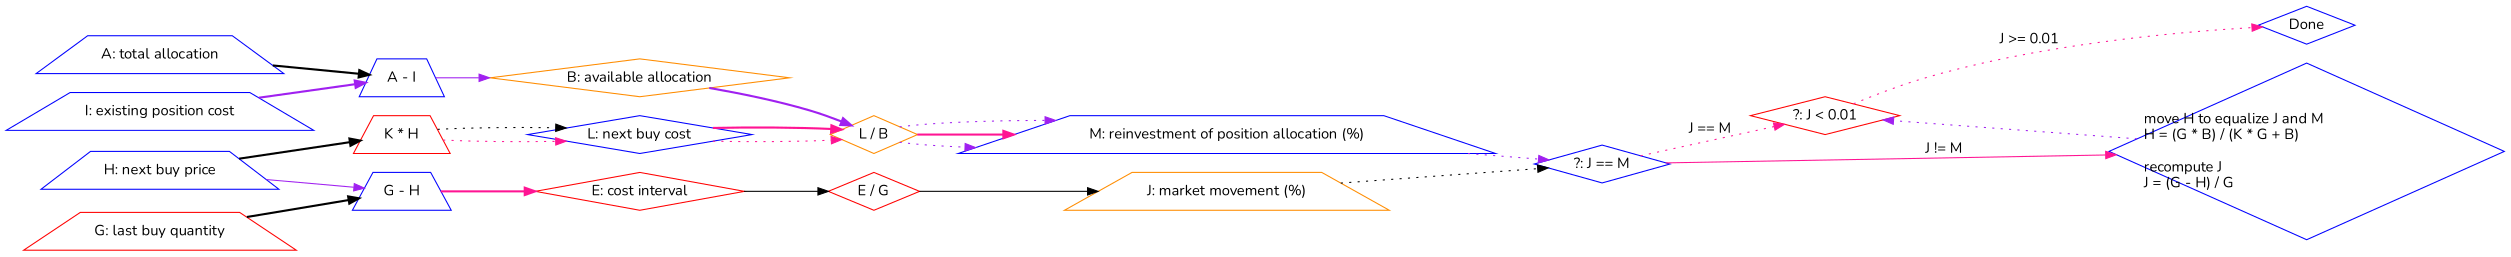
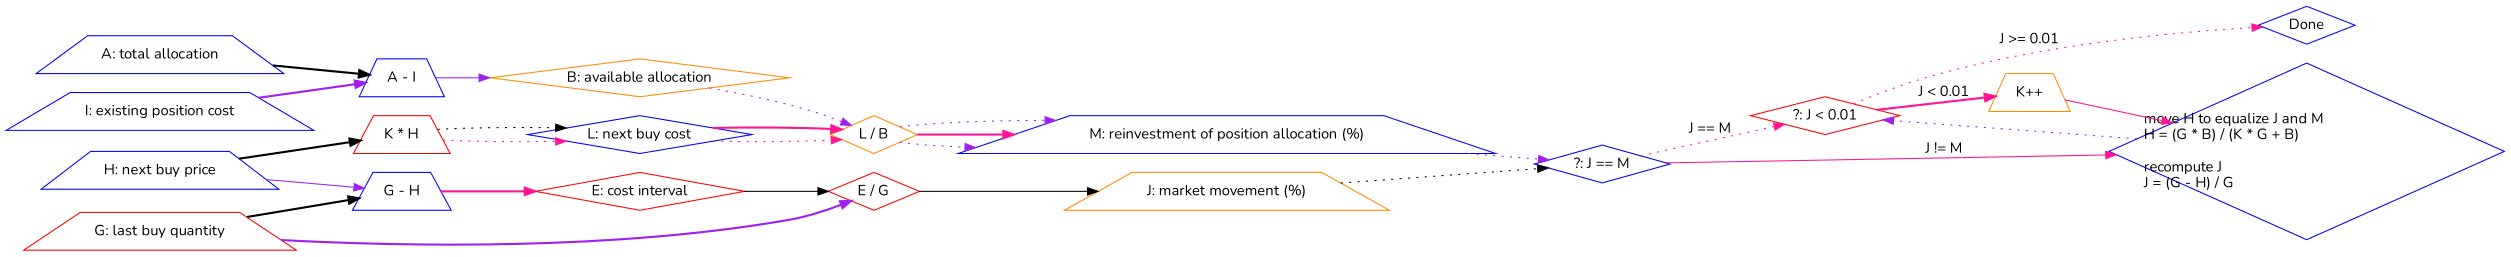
none -> (2029, 93)
(776, 102) -> (776, 102)
none -> (563, 242)
